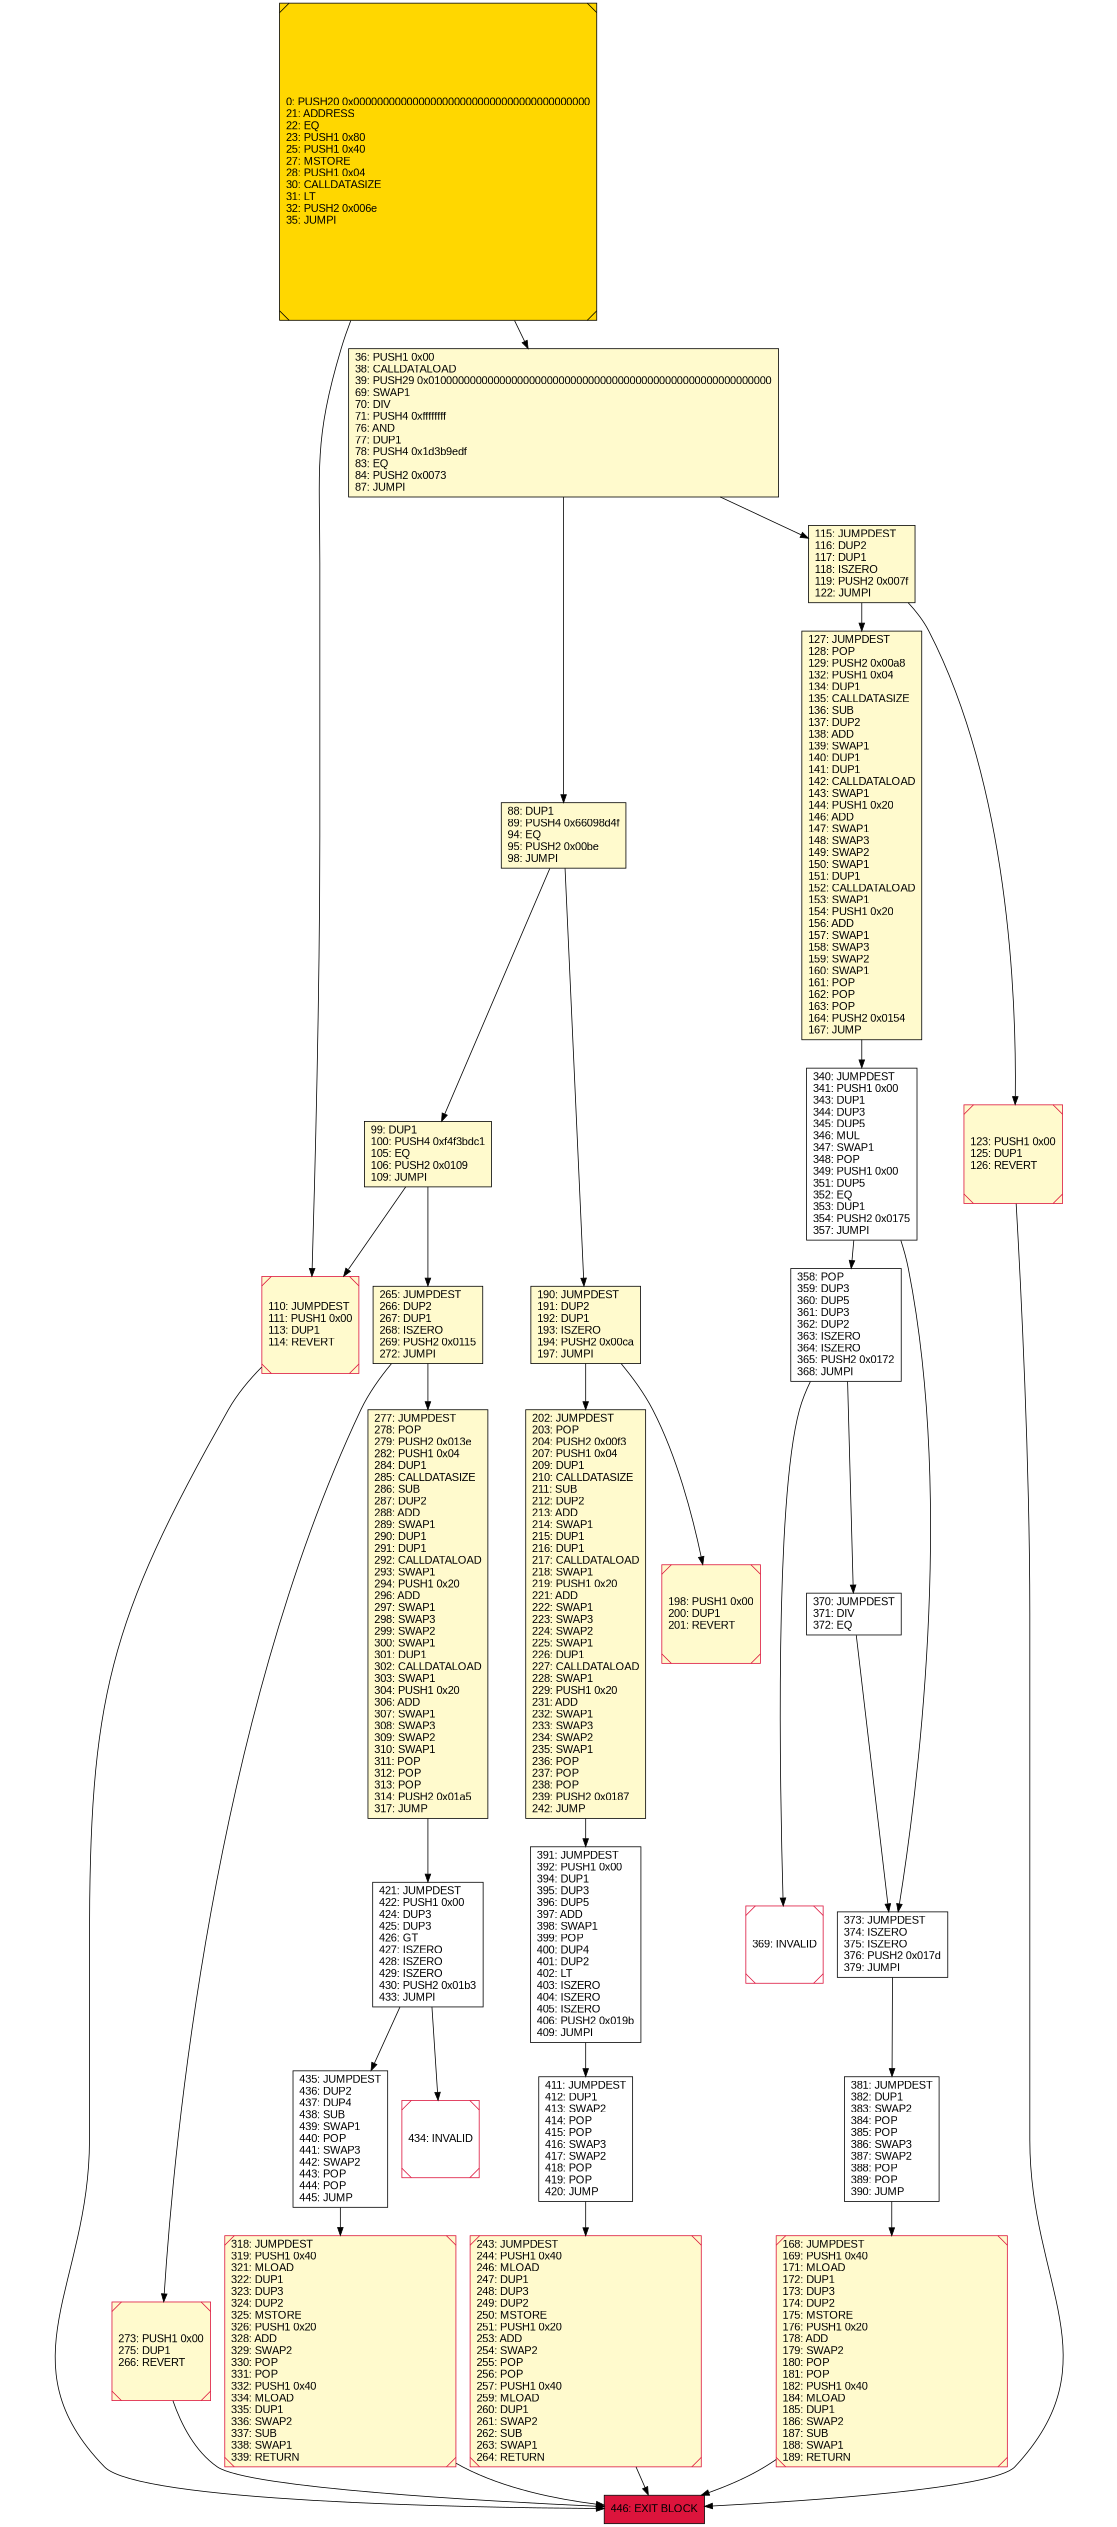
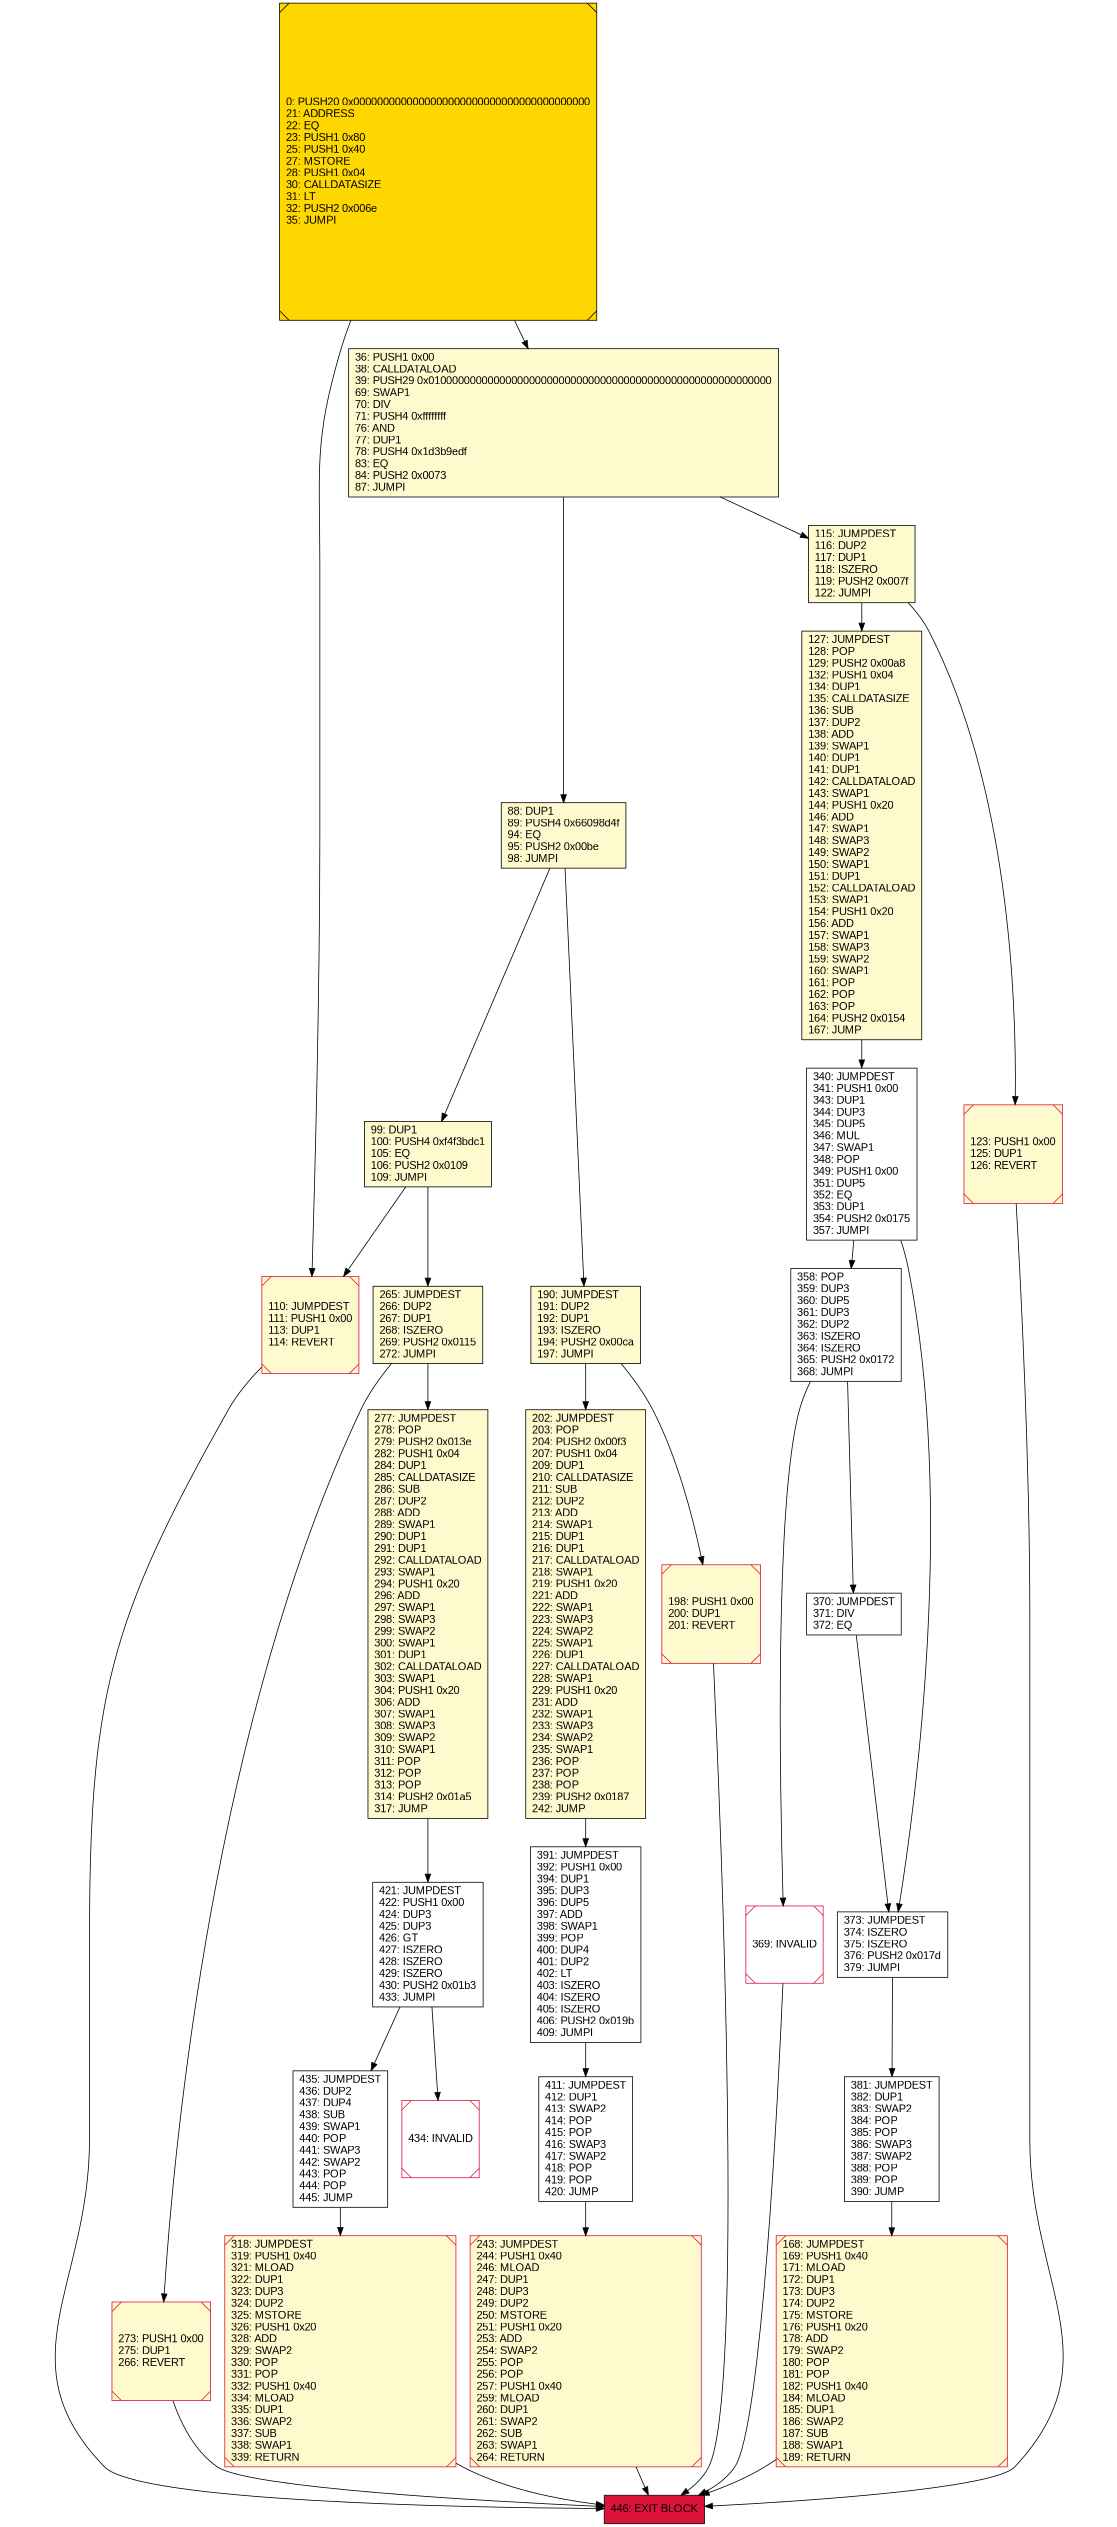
none -> (727, 2082)
none -> (768, 2246)
